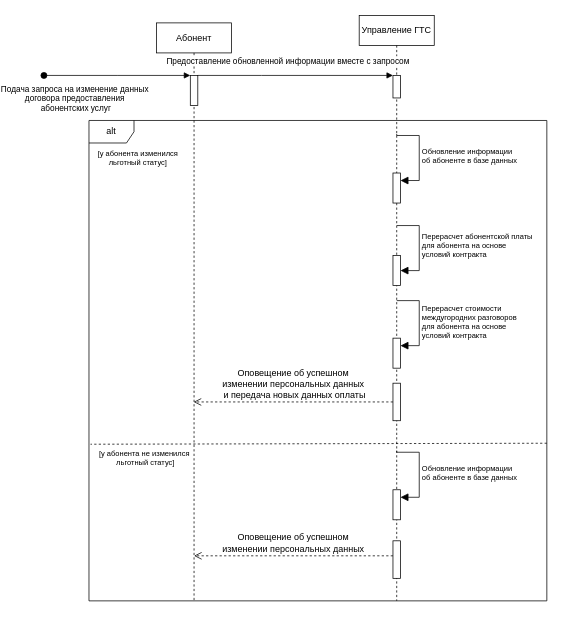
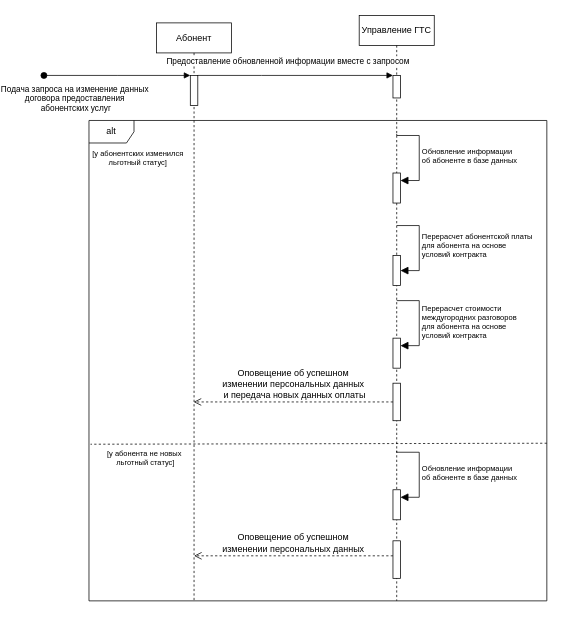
(138, 158) -> (138, 158)
(146, 458) -> (146, 458)
